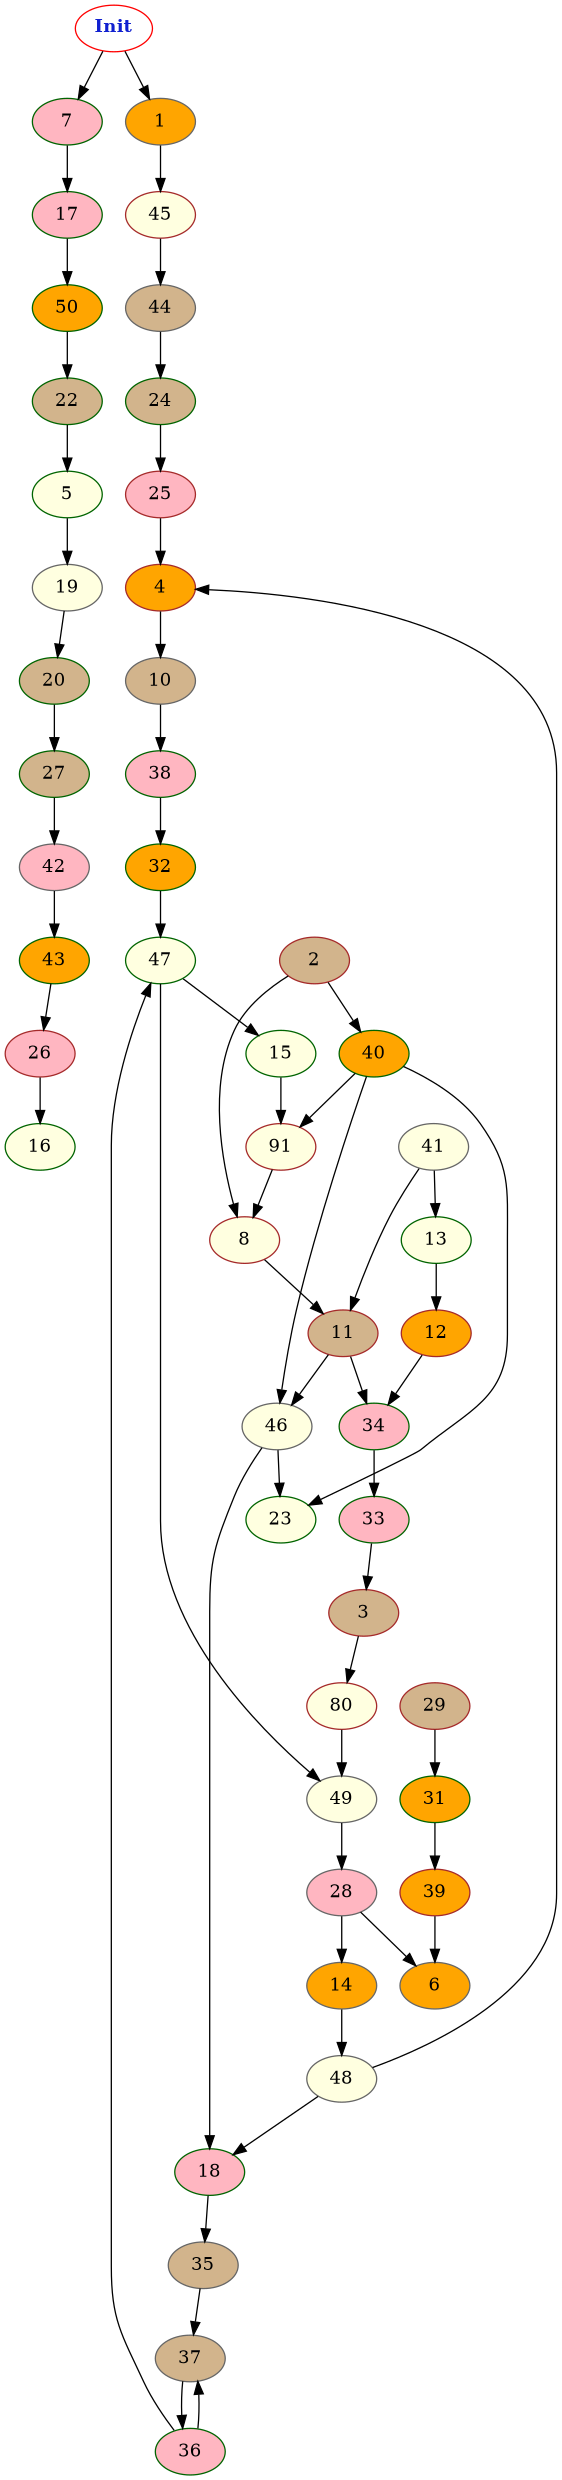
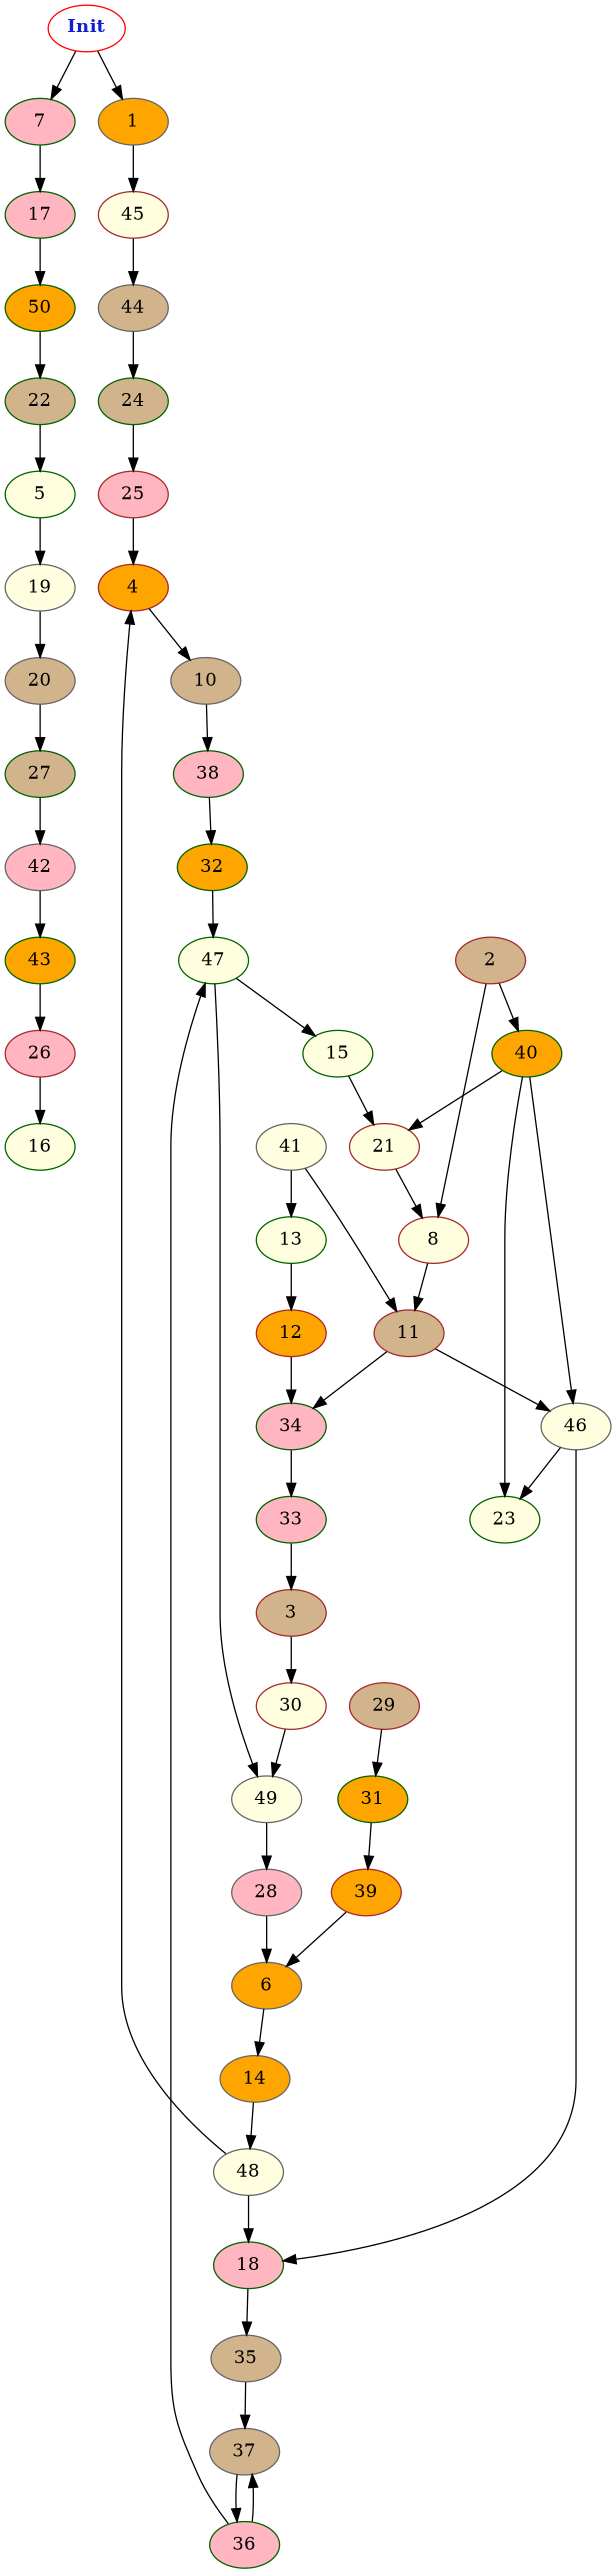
(54, 681) -> (40, 681)
(281, 1147) -> (384, 1147)
(342, 1706) -> (291, 1706)
(342, 1933) -> (262, 2026)
